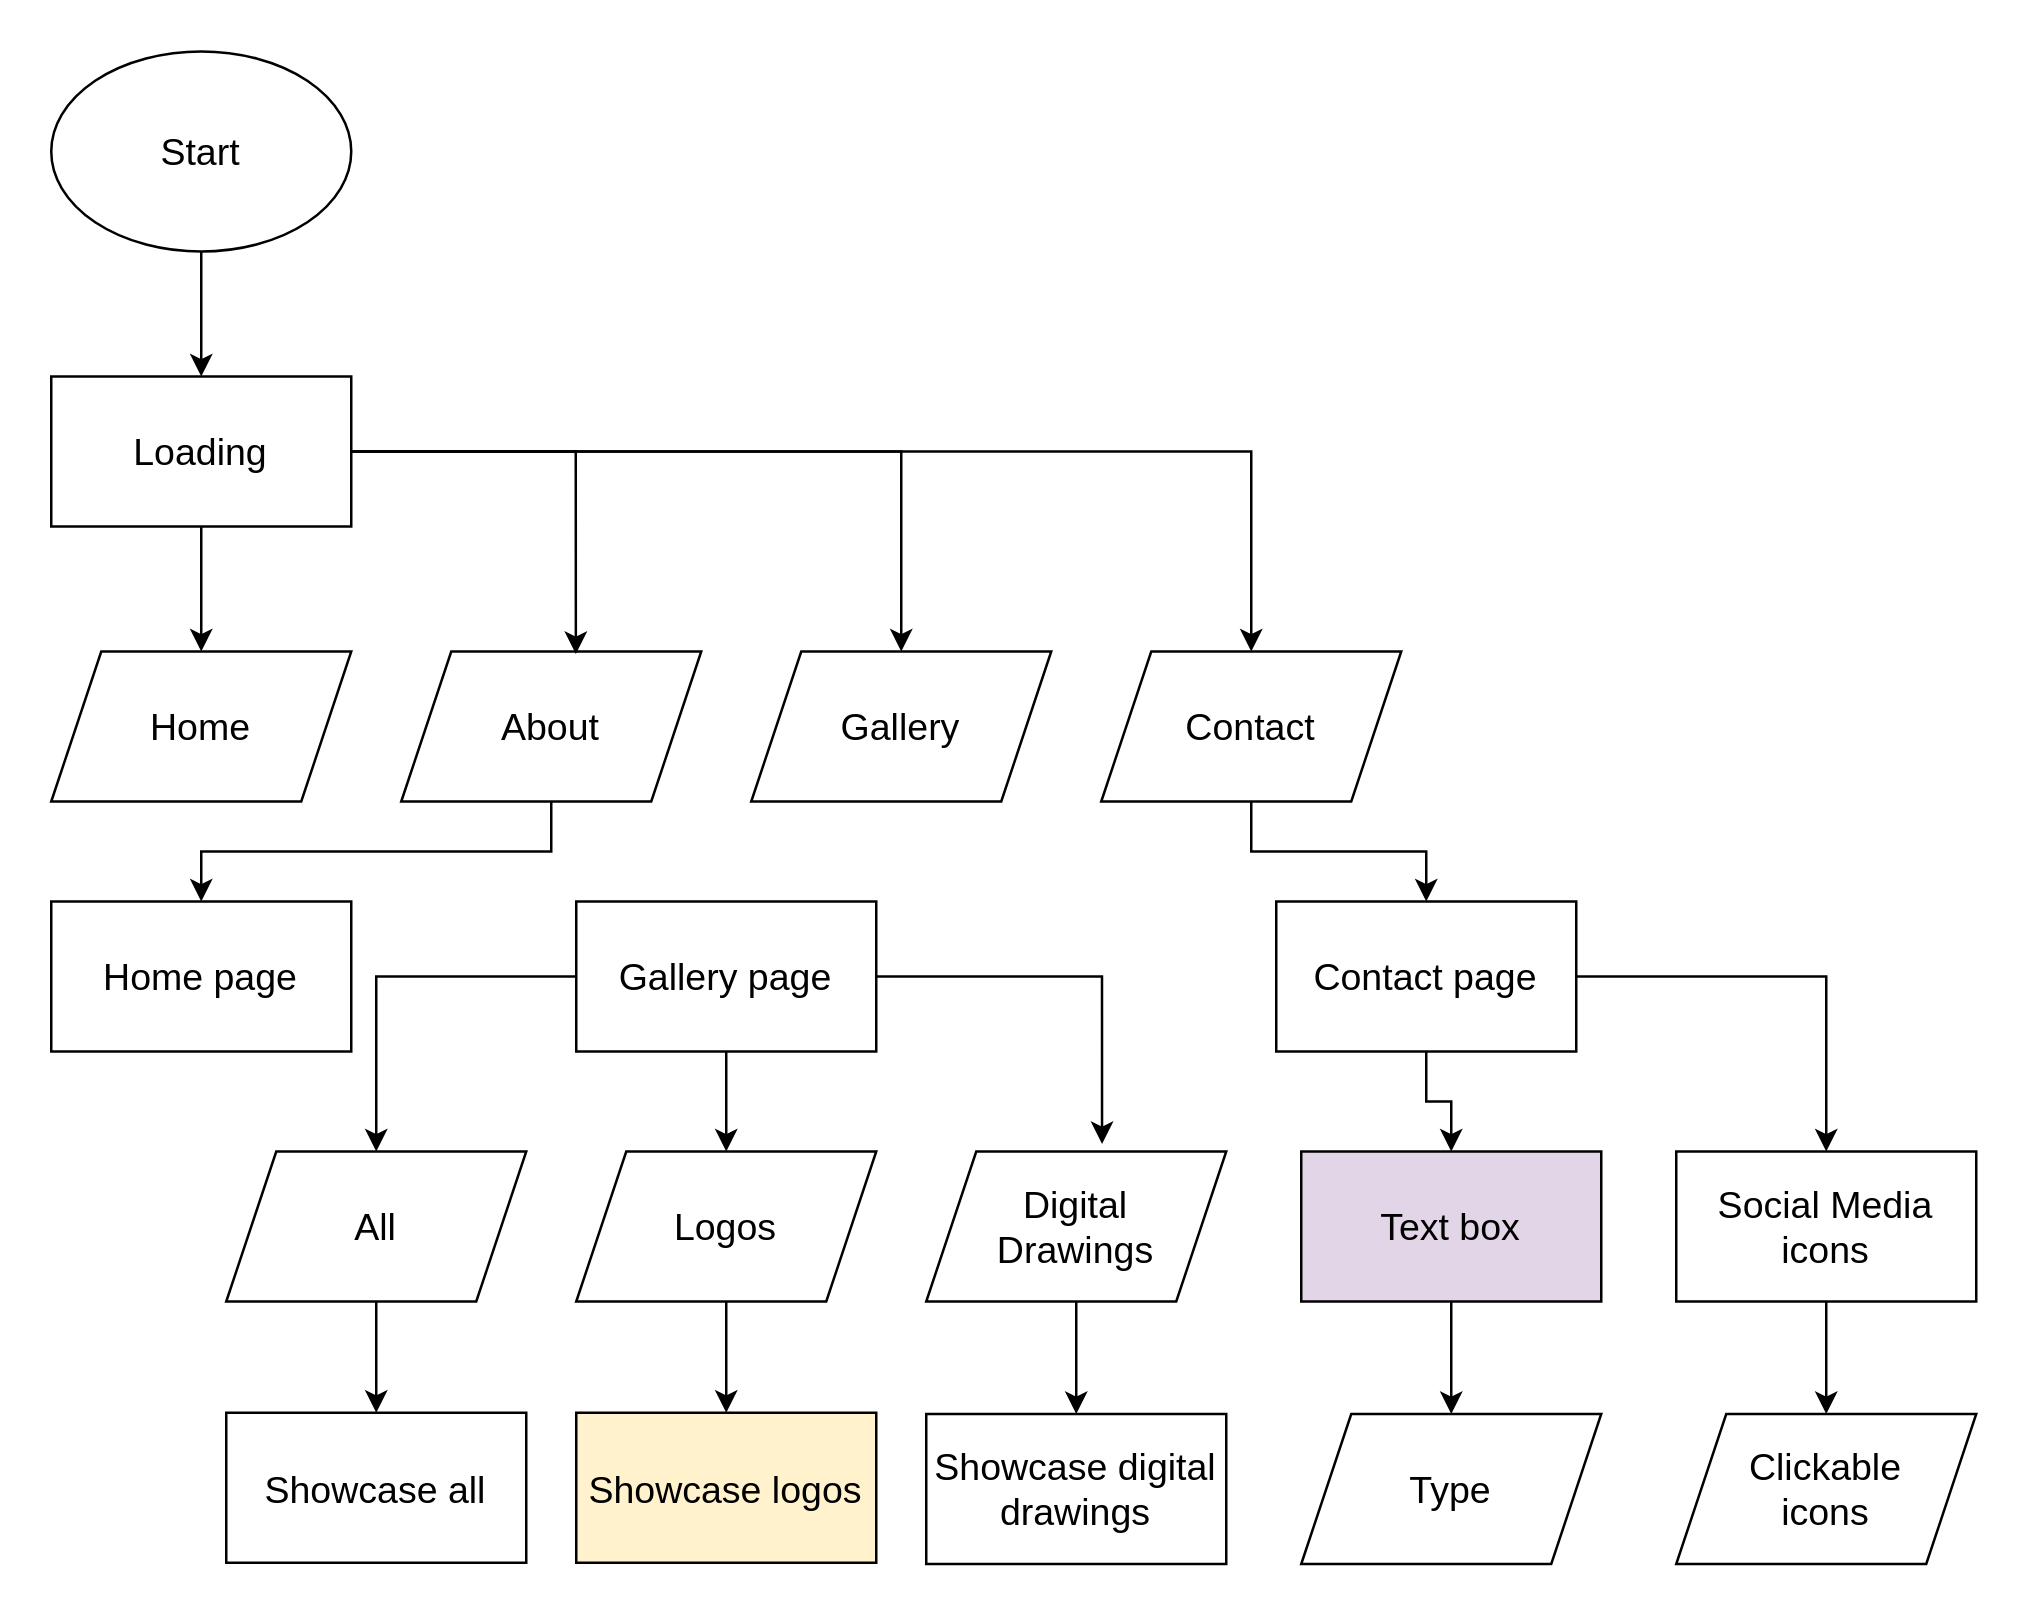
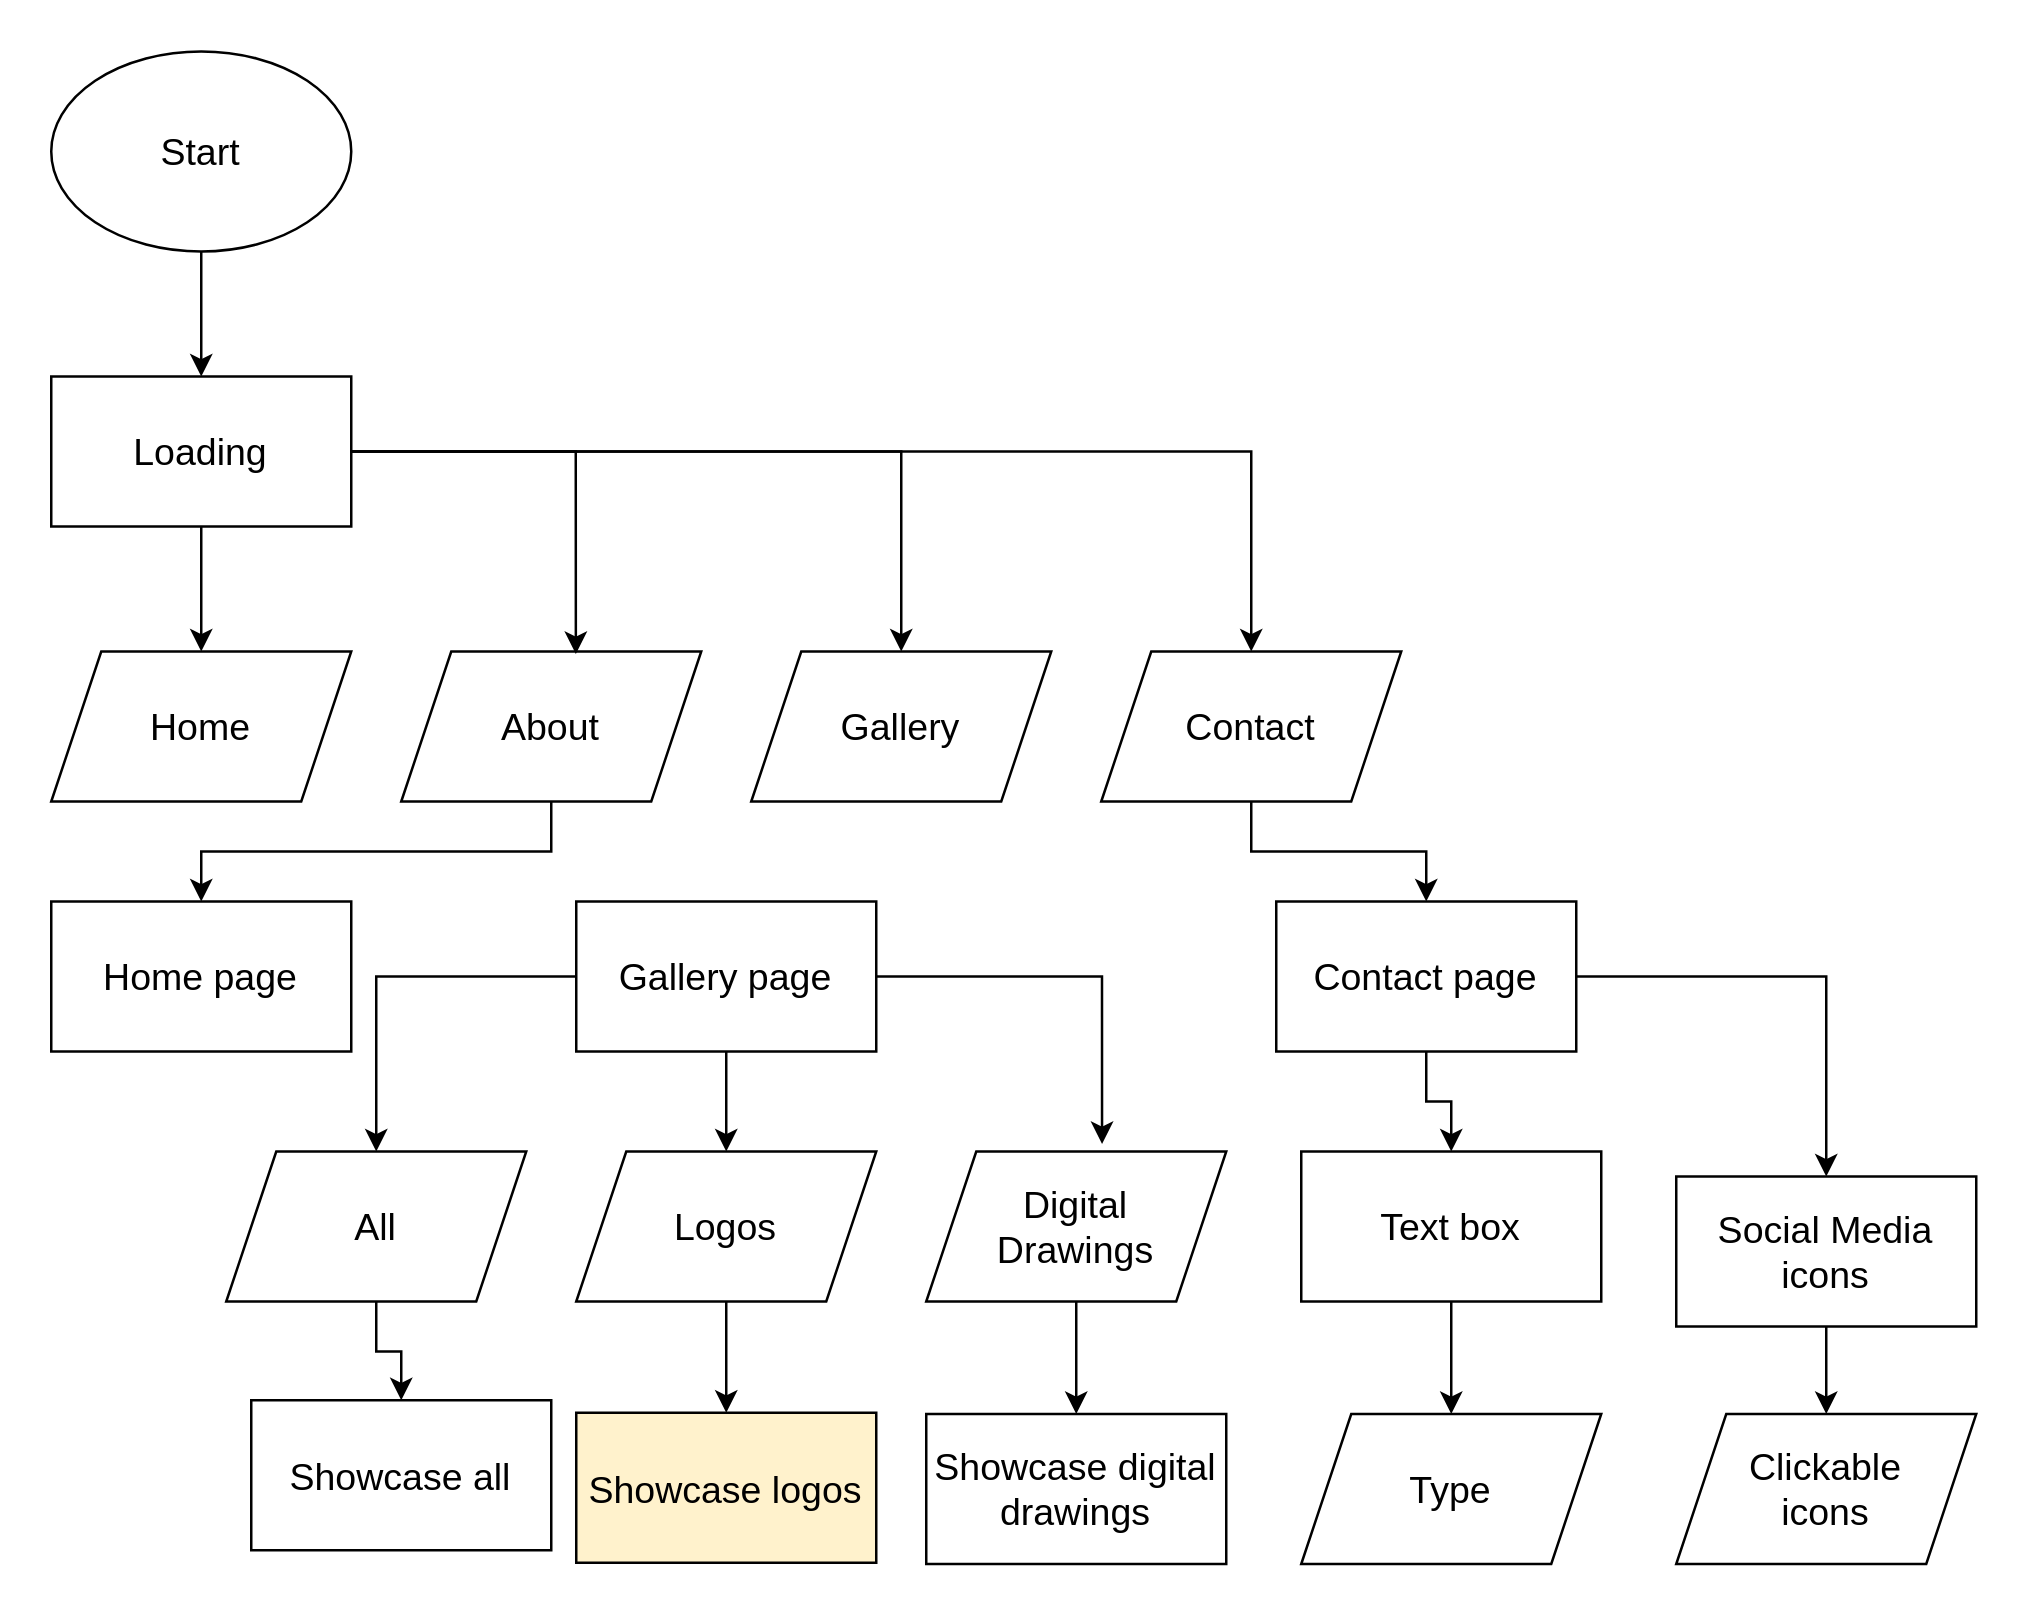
(1451, 1226) -> (1451, 1226)
(1826, 1226) -> (1826, 1251)
(376, 1488) -> (401, 1475)
